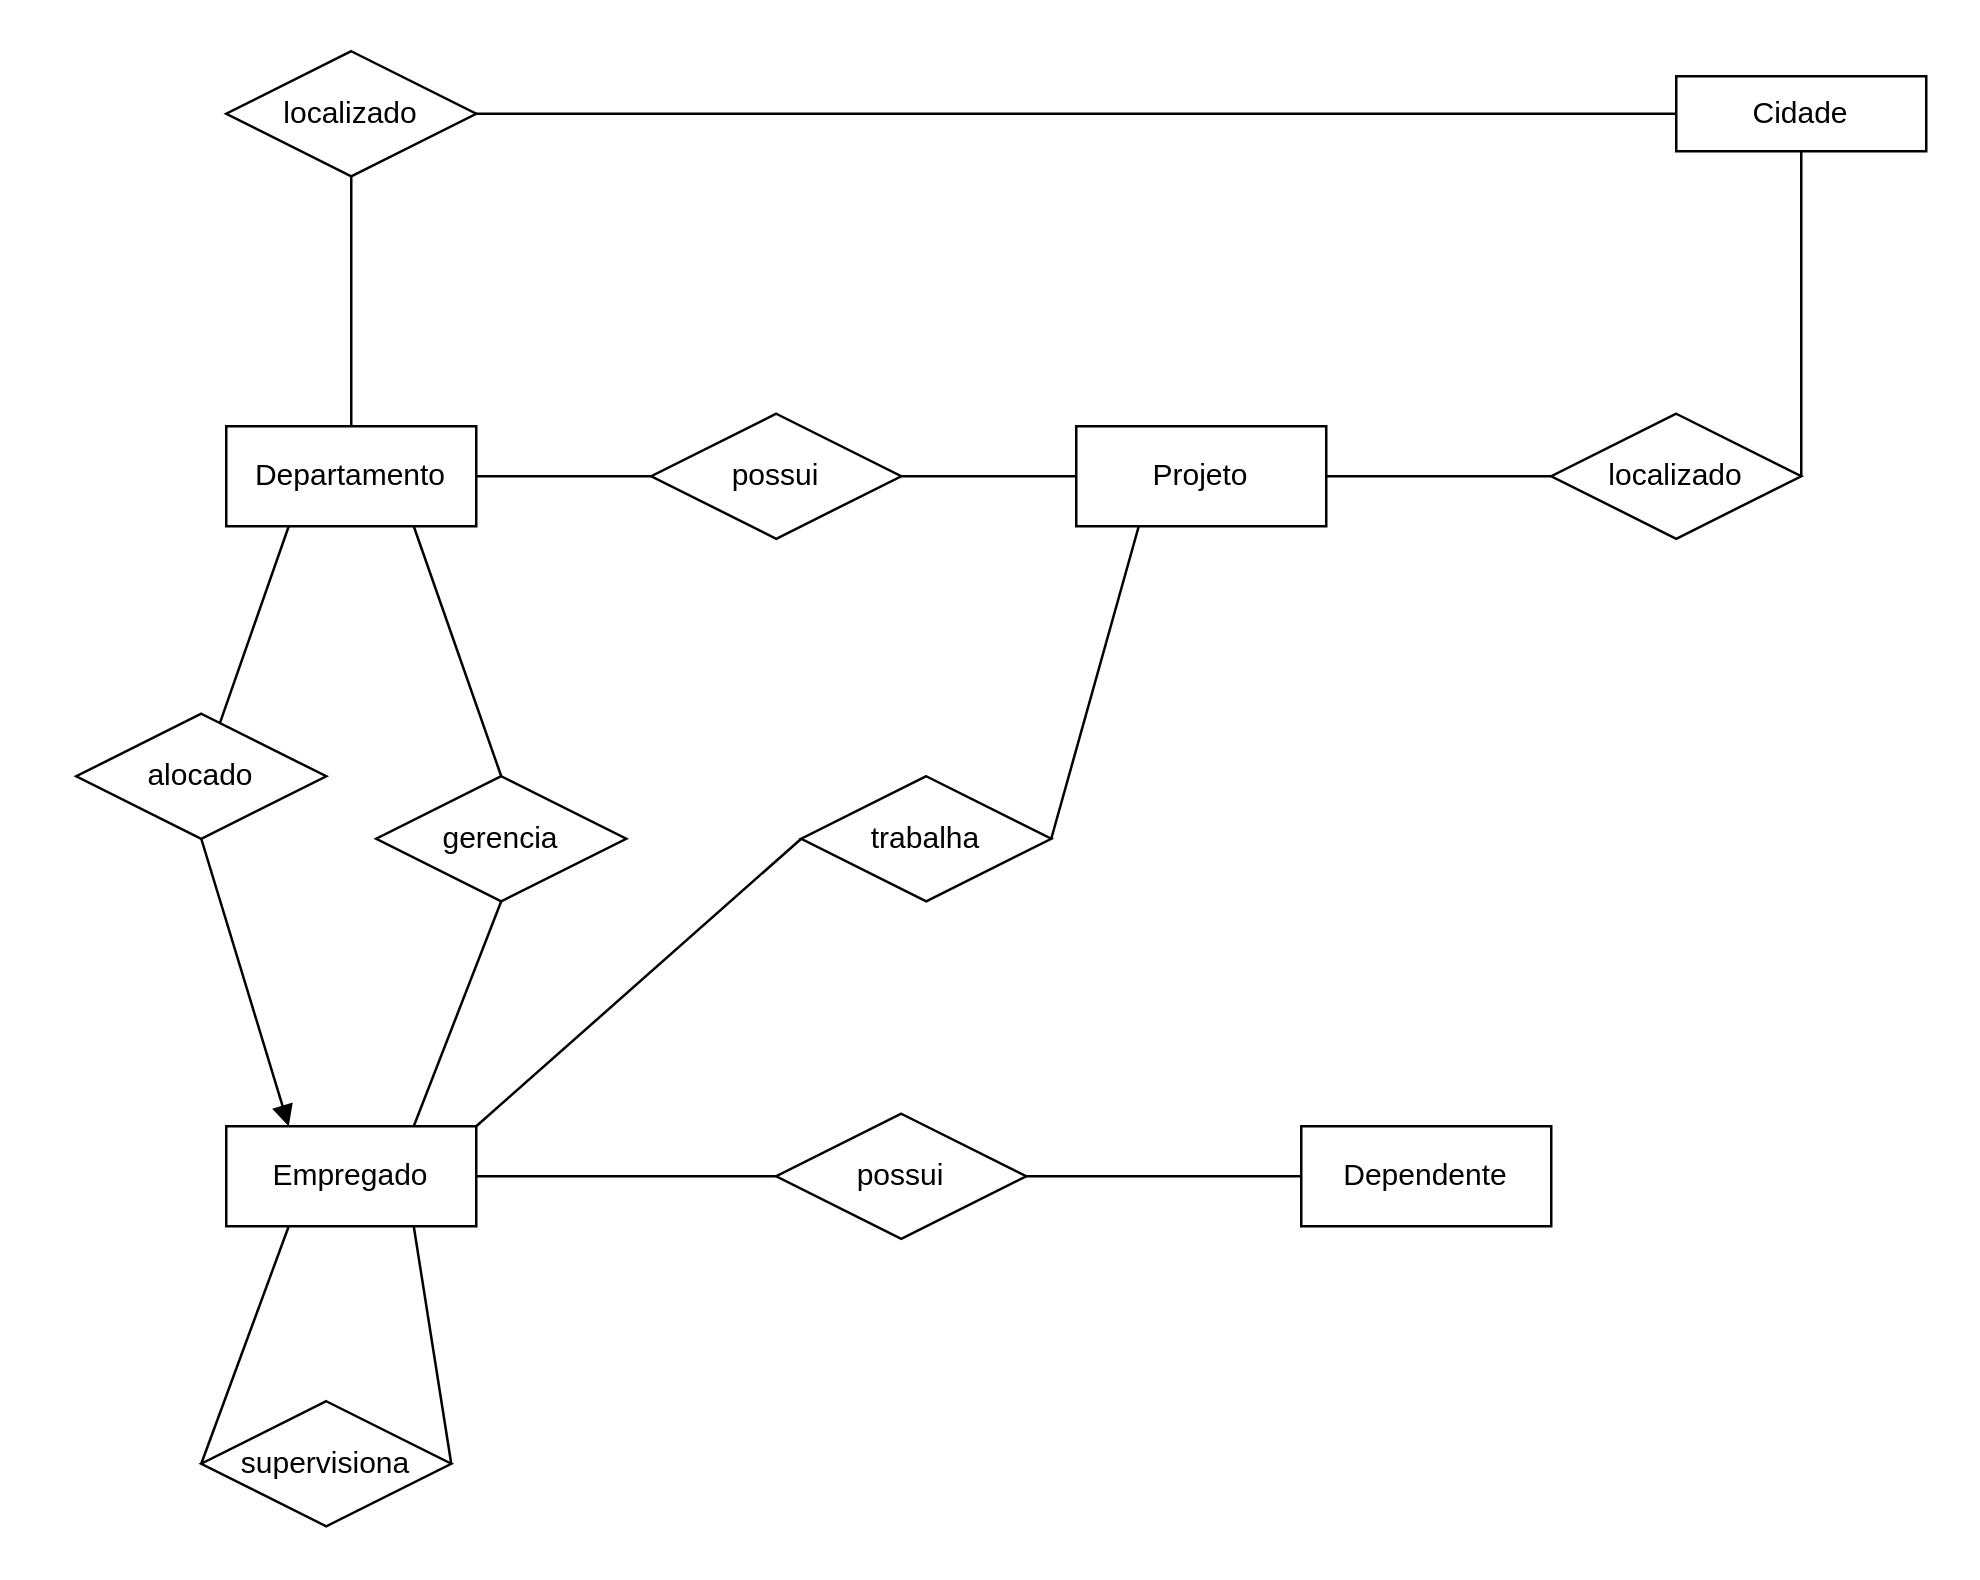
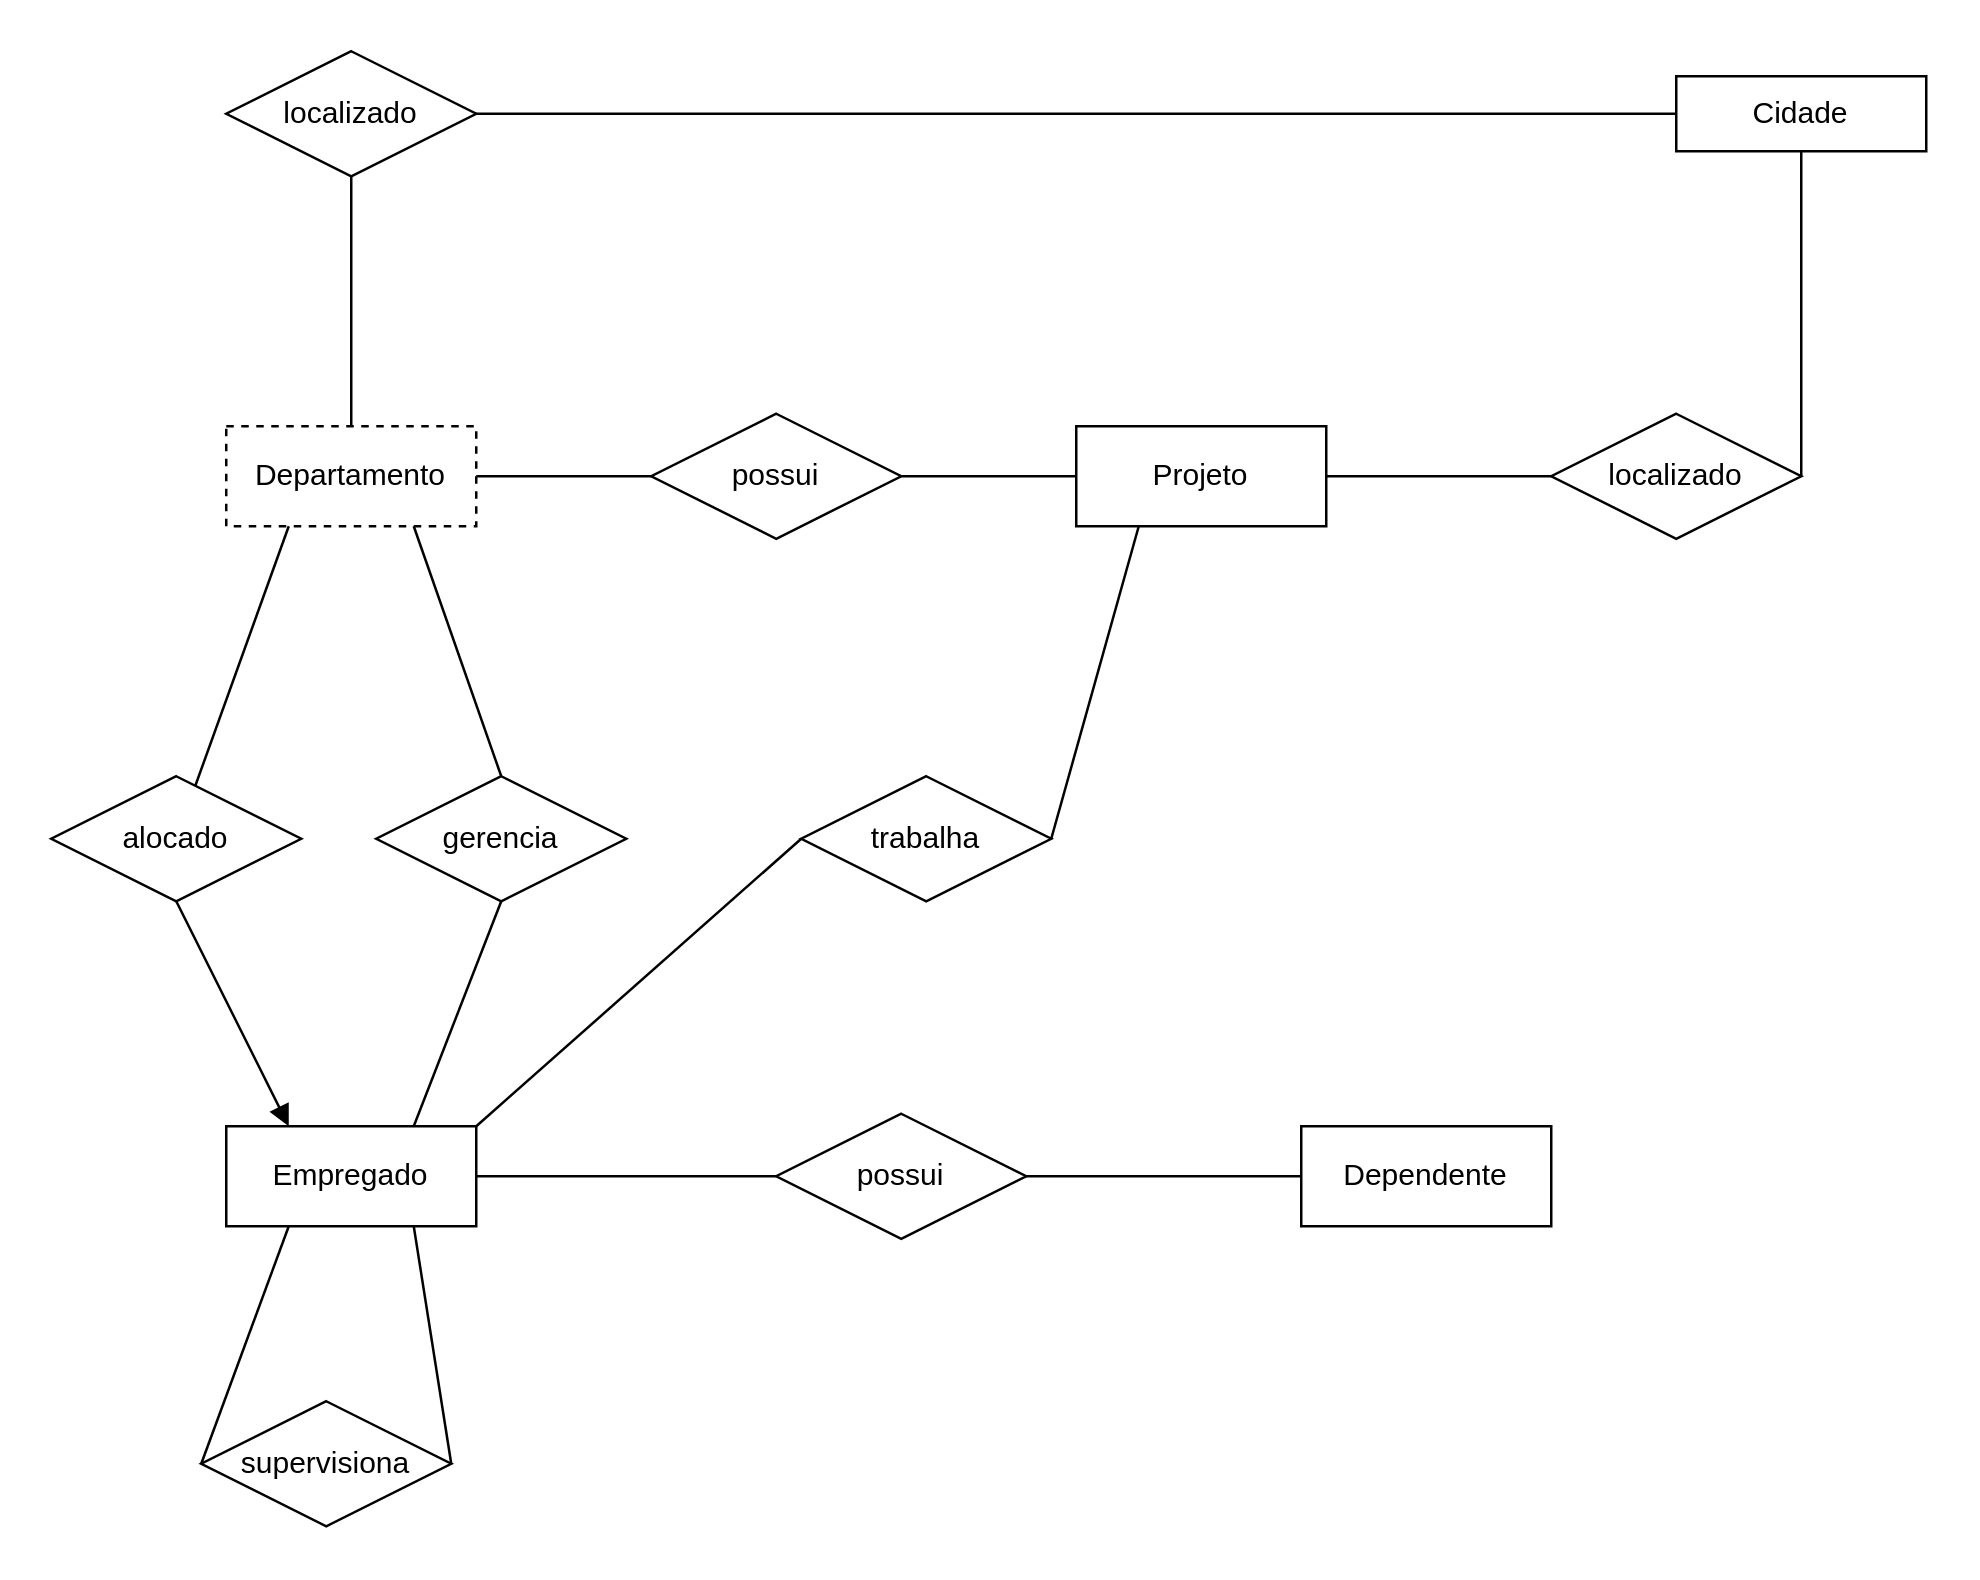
(351, 476) -> (351, 476)
(201, 776) -> (176, 839)
